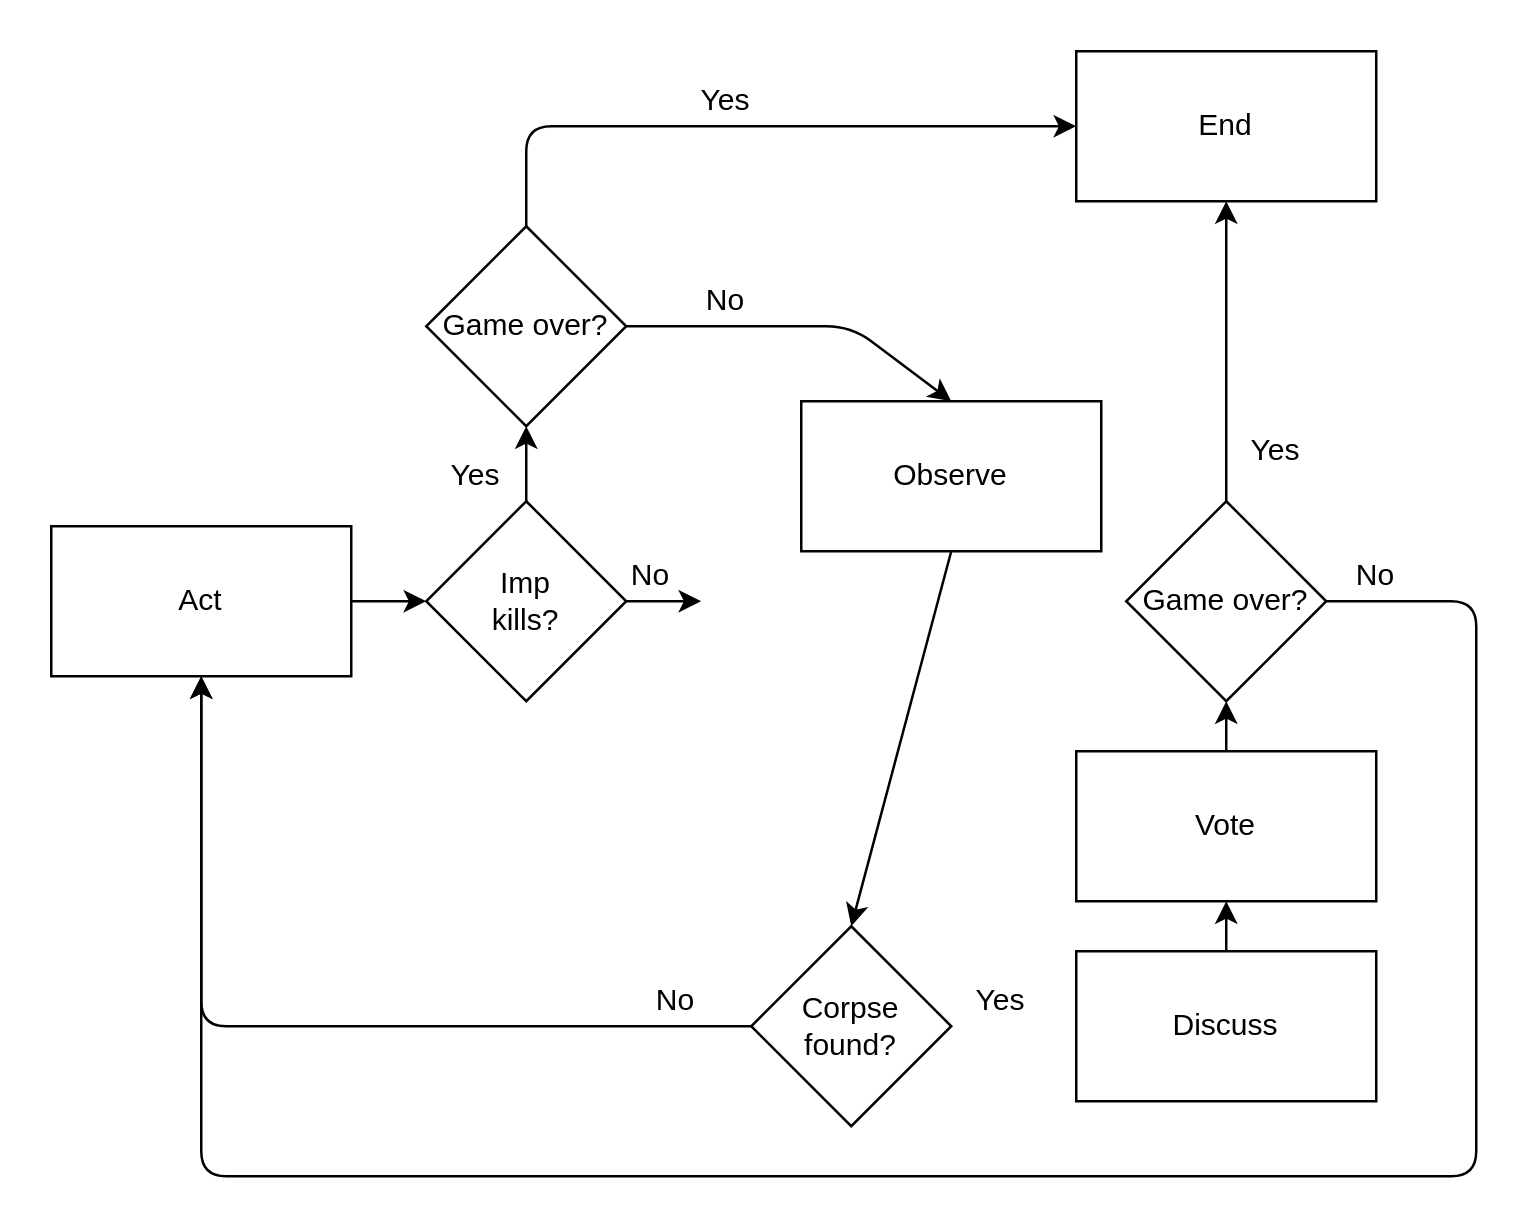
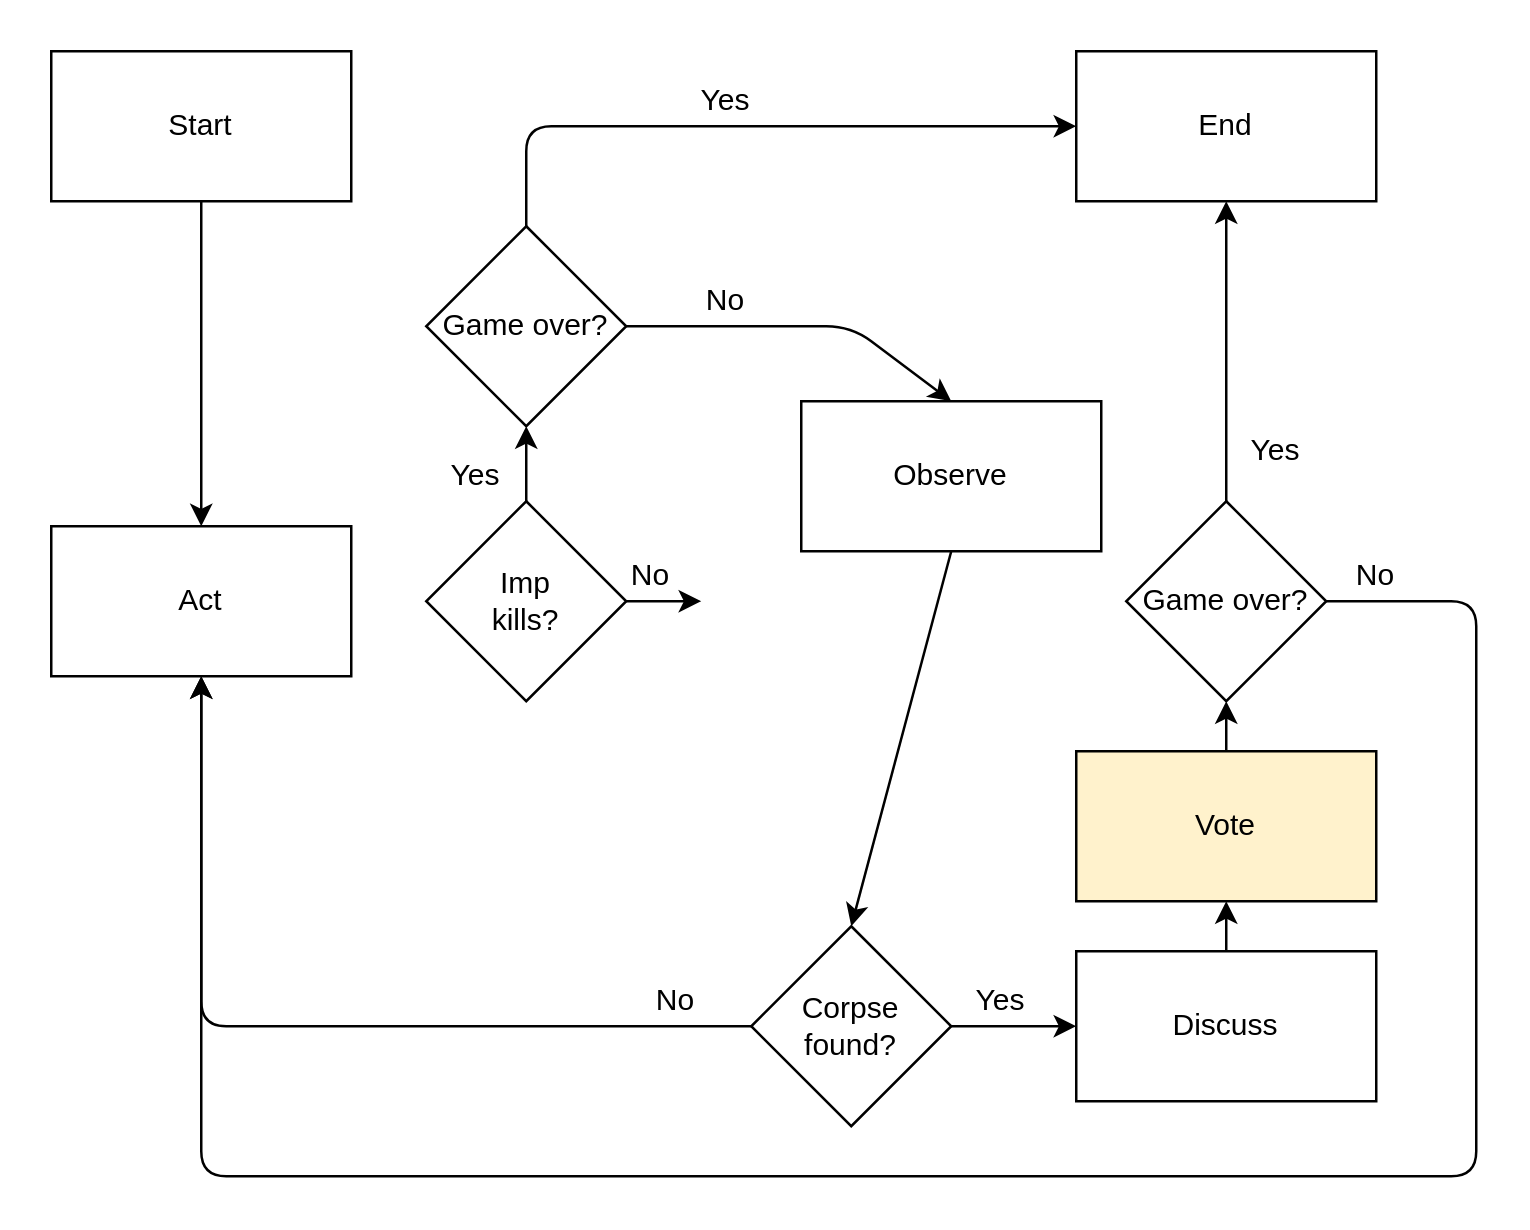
none -> (201, 126)
none -> (201, 355)
(380, 601) -> none
(1226, 826) -> (1226, 826)
none -> (1005, 1026)
